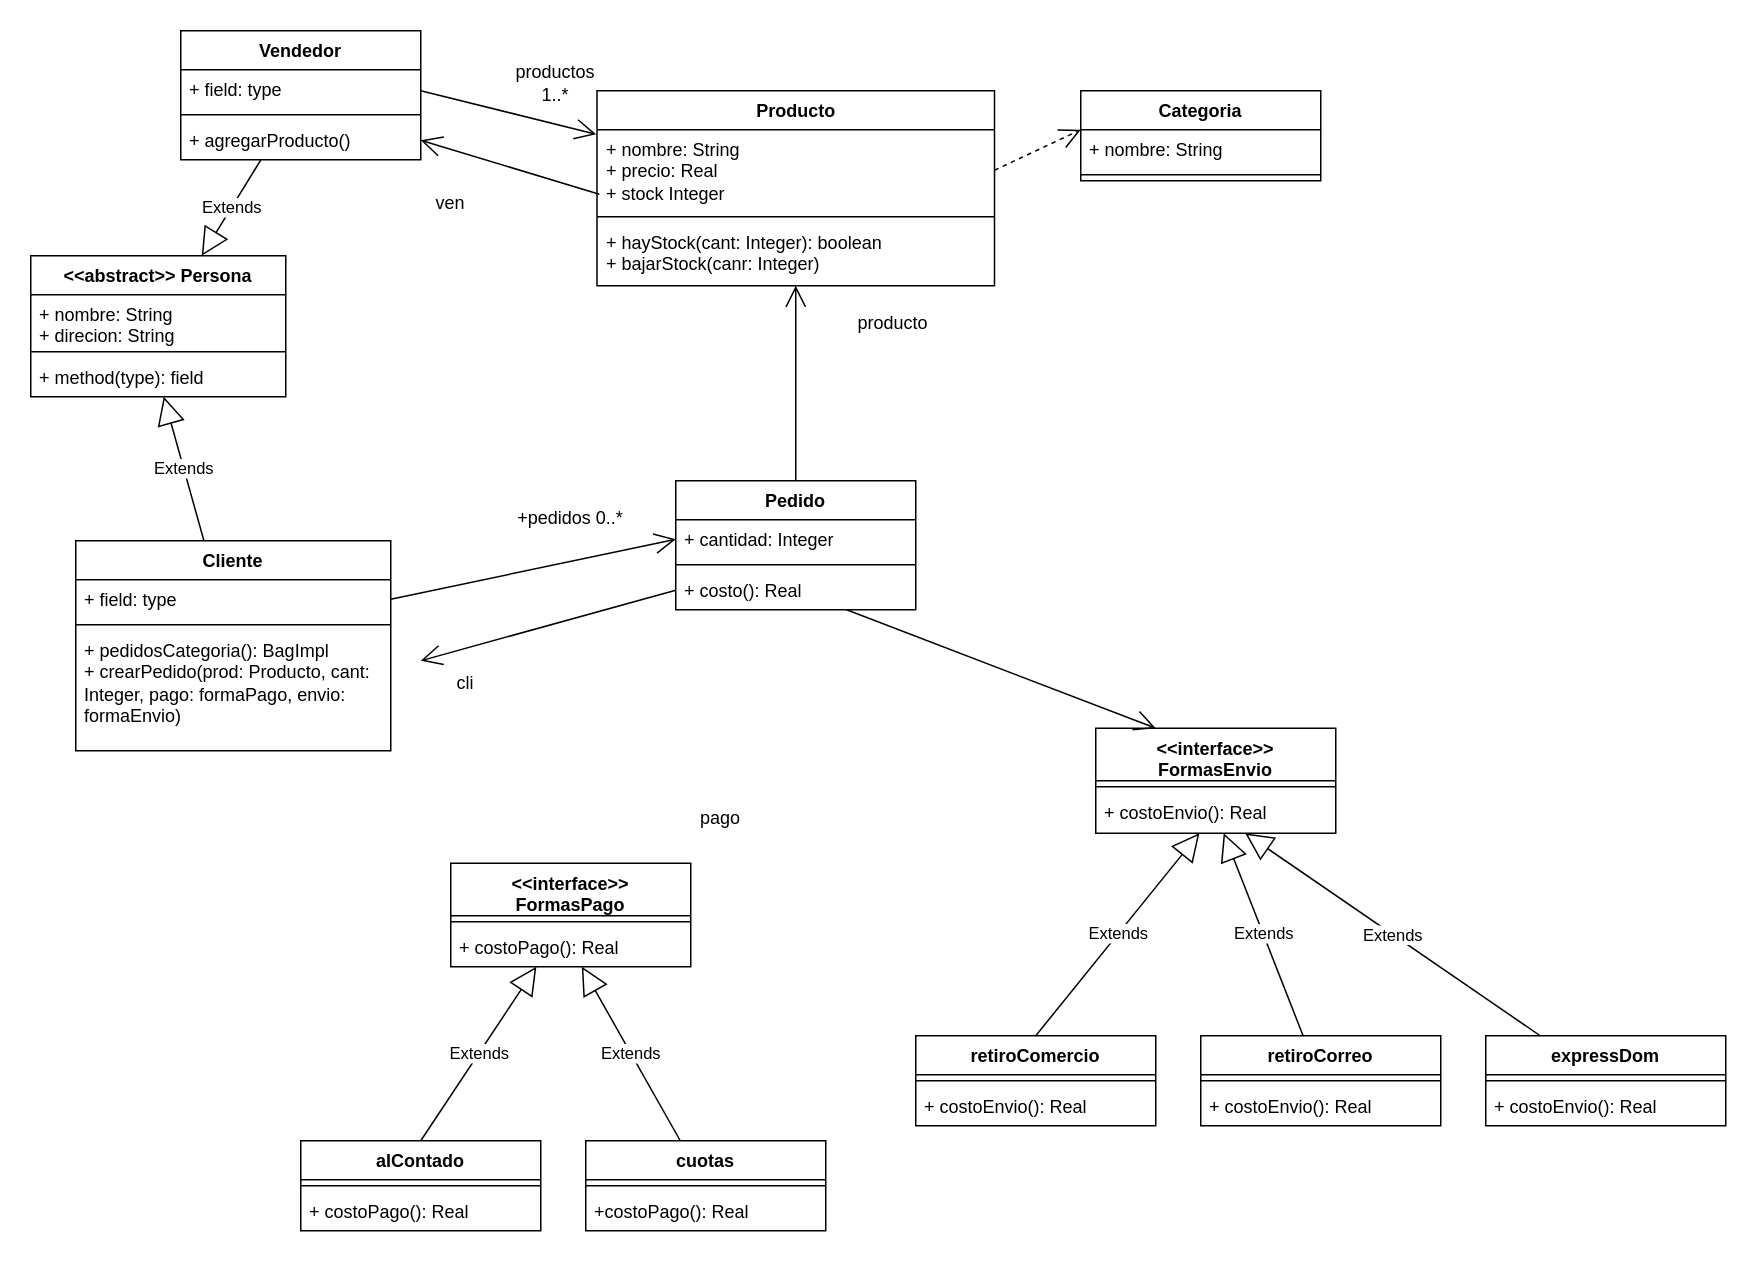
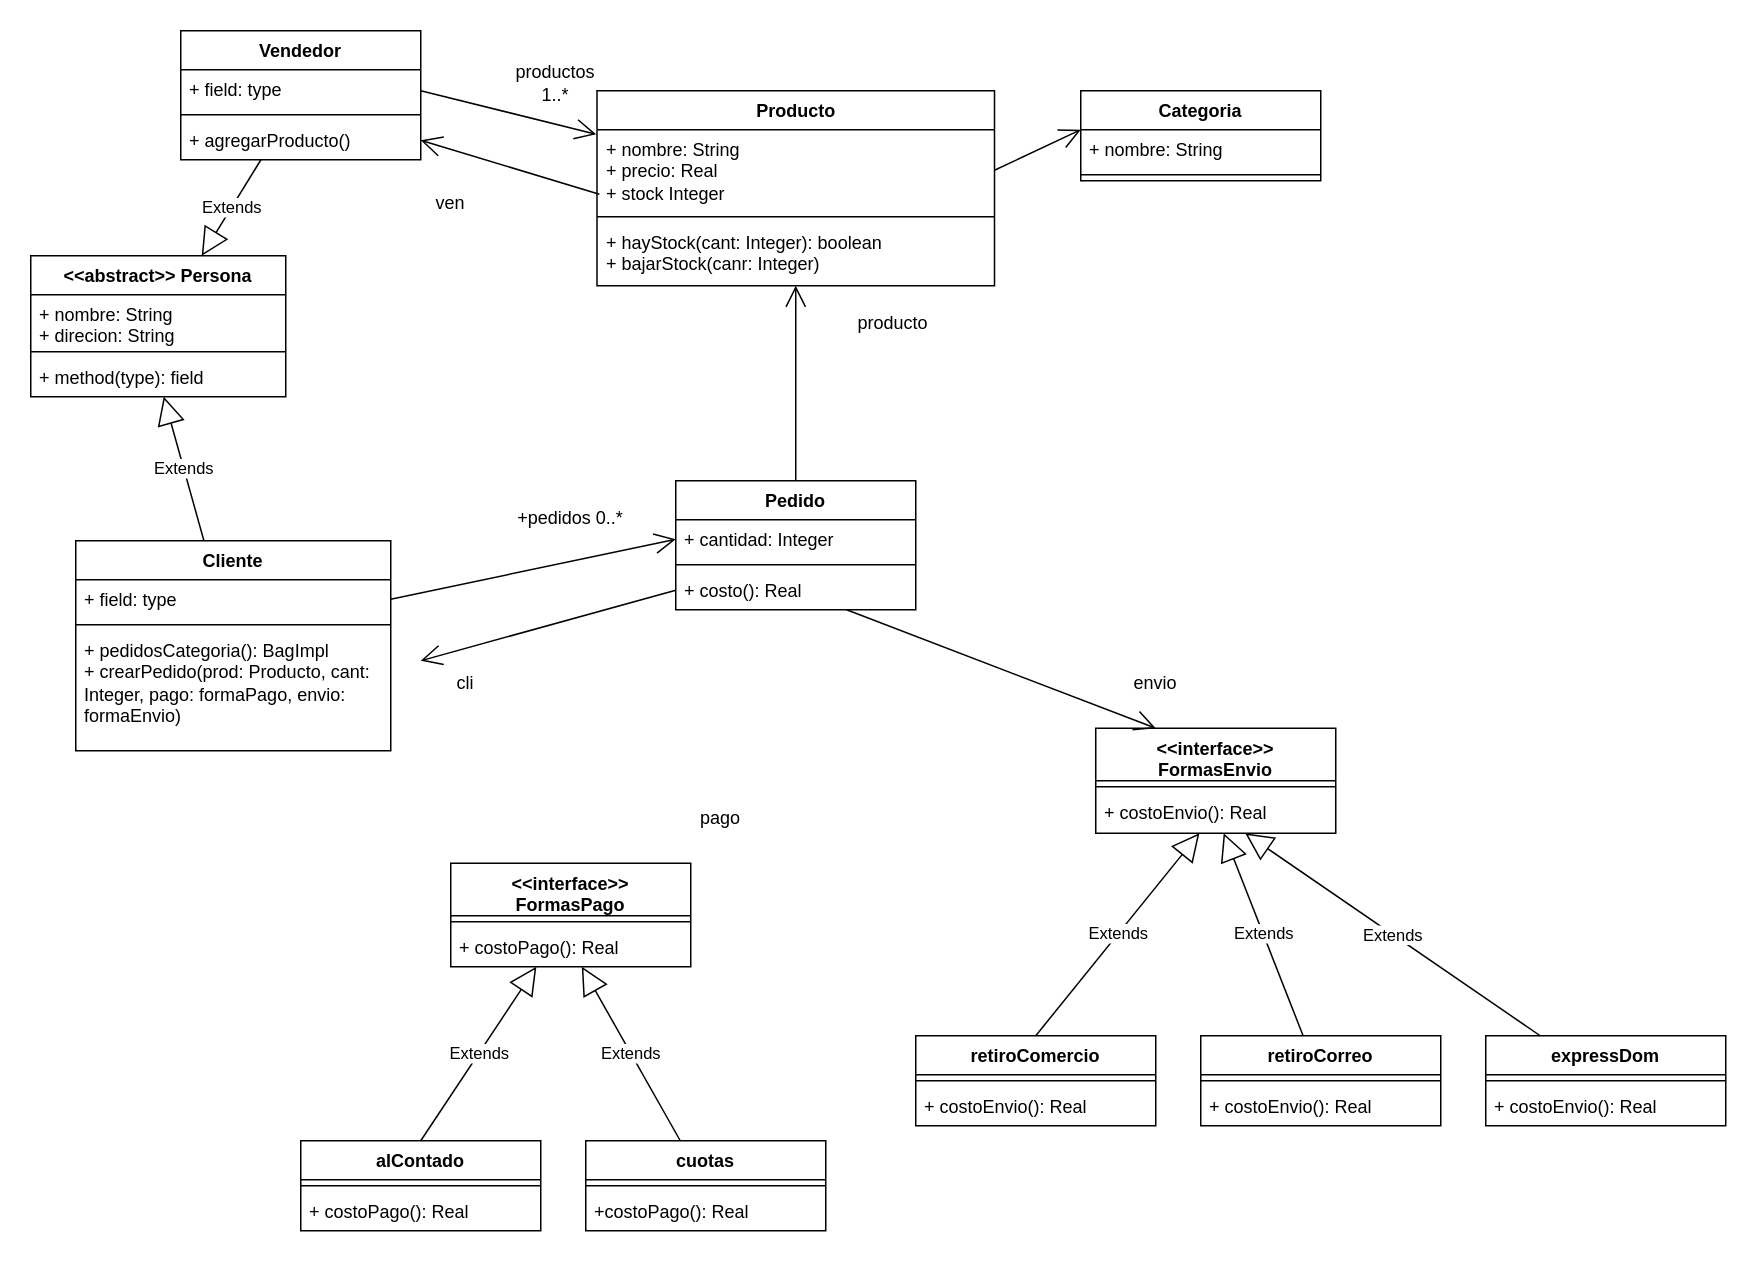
(1037, 150) -> (1037, 150)
none -> (1156, 683)
